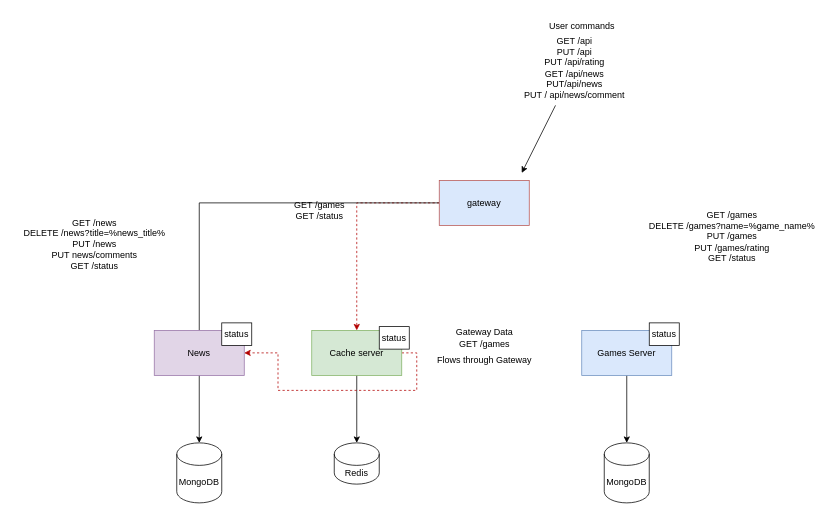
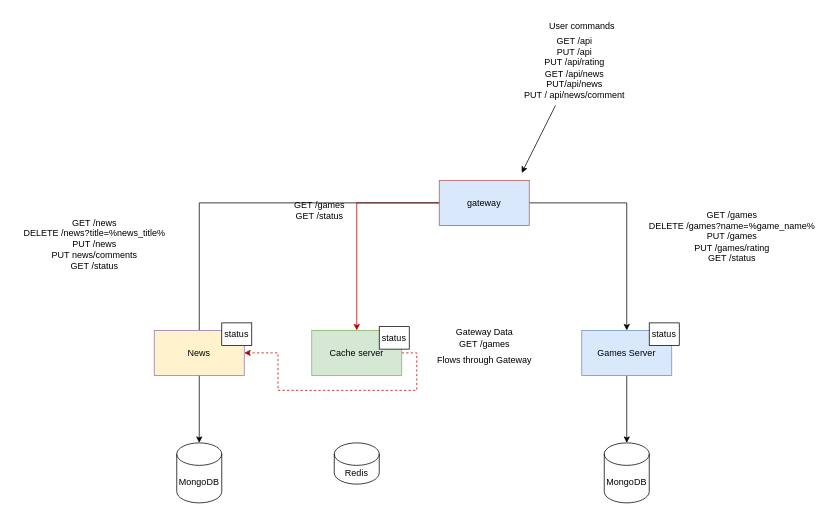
none -> (627, 262)
(357, 263) -> (357, 263)
(199, 353) -> (199, 353)
(357, 407) -> none
